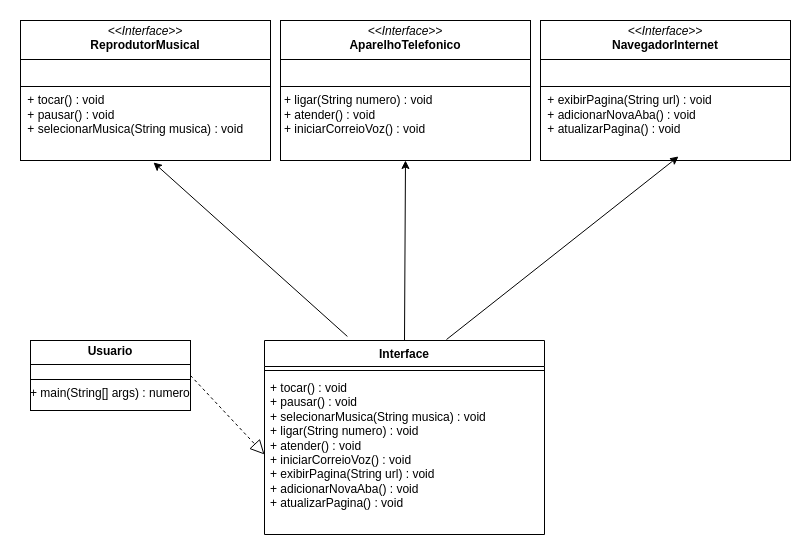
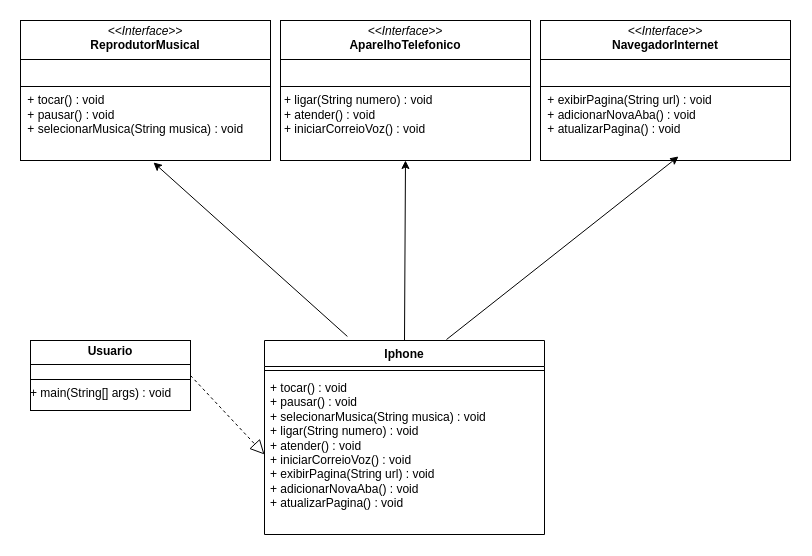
(405, 355) -> (405, 355)
(112, 362) -> (112, 362)
